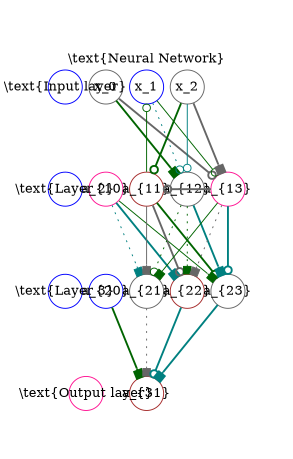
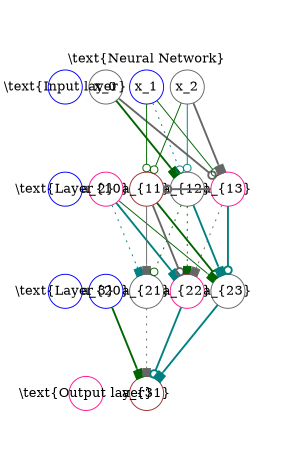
(170, 130) -> (170, 130)
(147, 148) -> (147, 148)
(193, 233) -> none
(187, 291) -> (187, 291)
